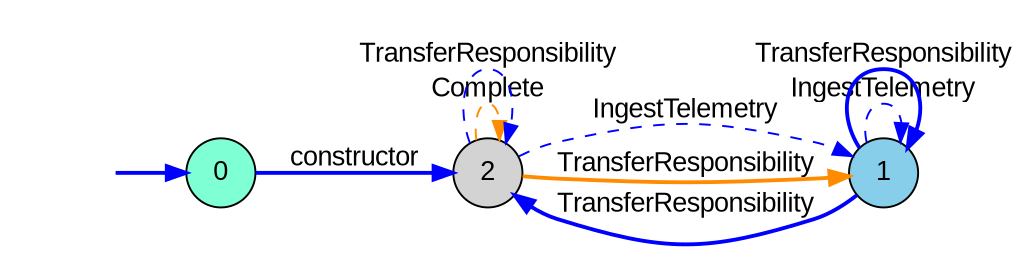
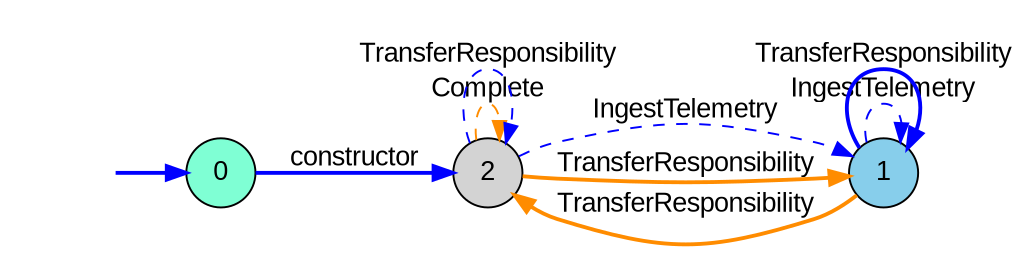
(695, 244) -> (695, 244)
